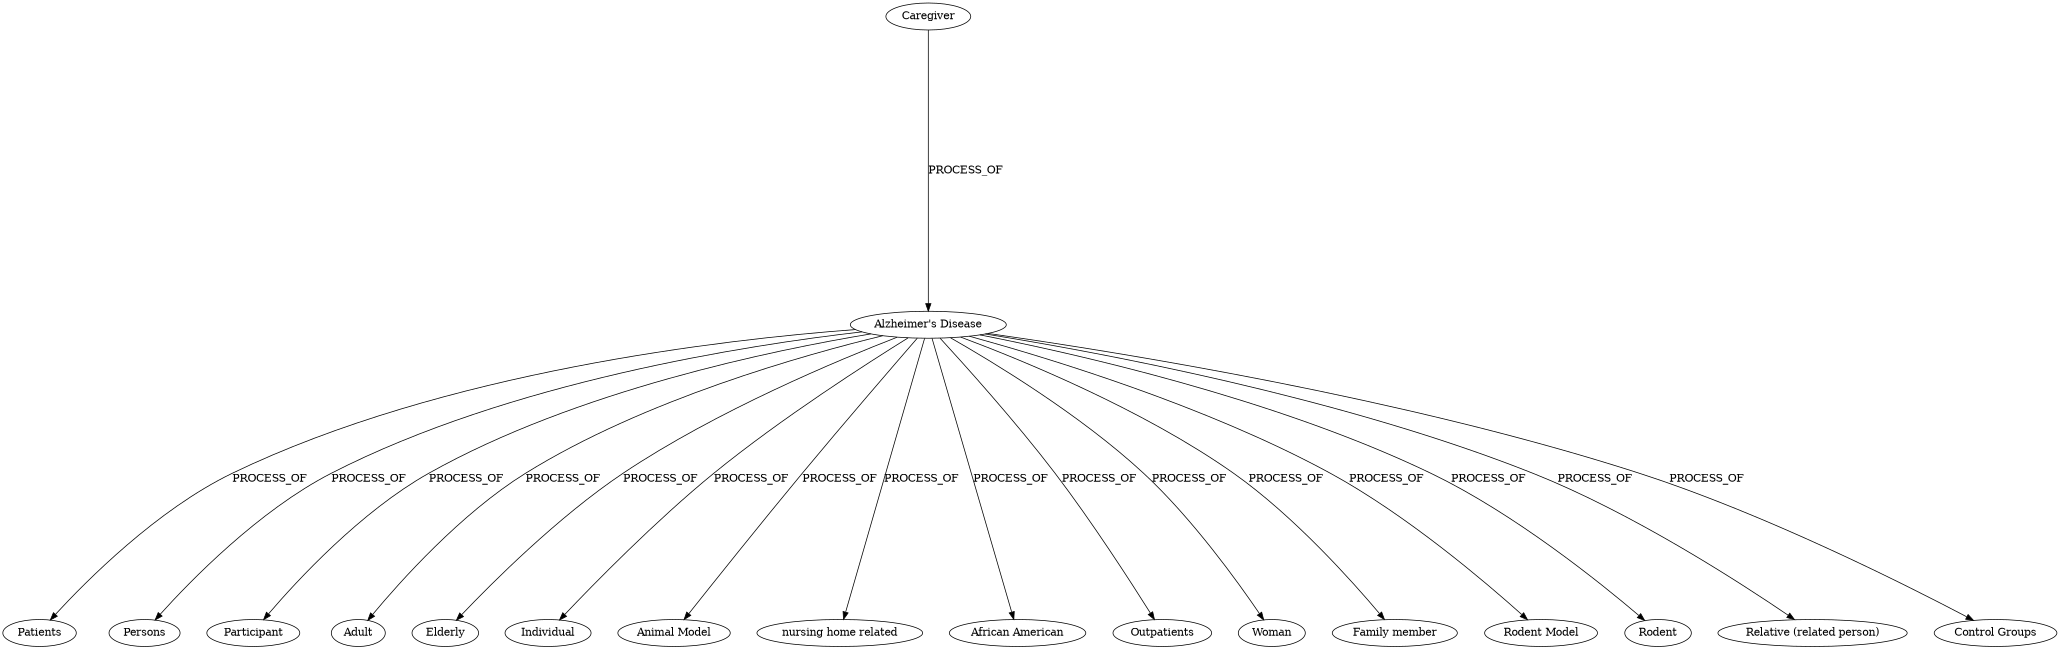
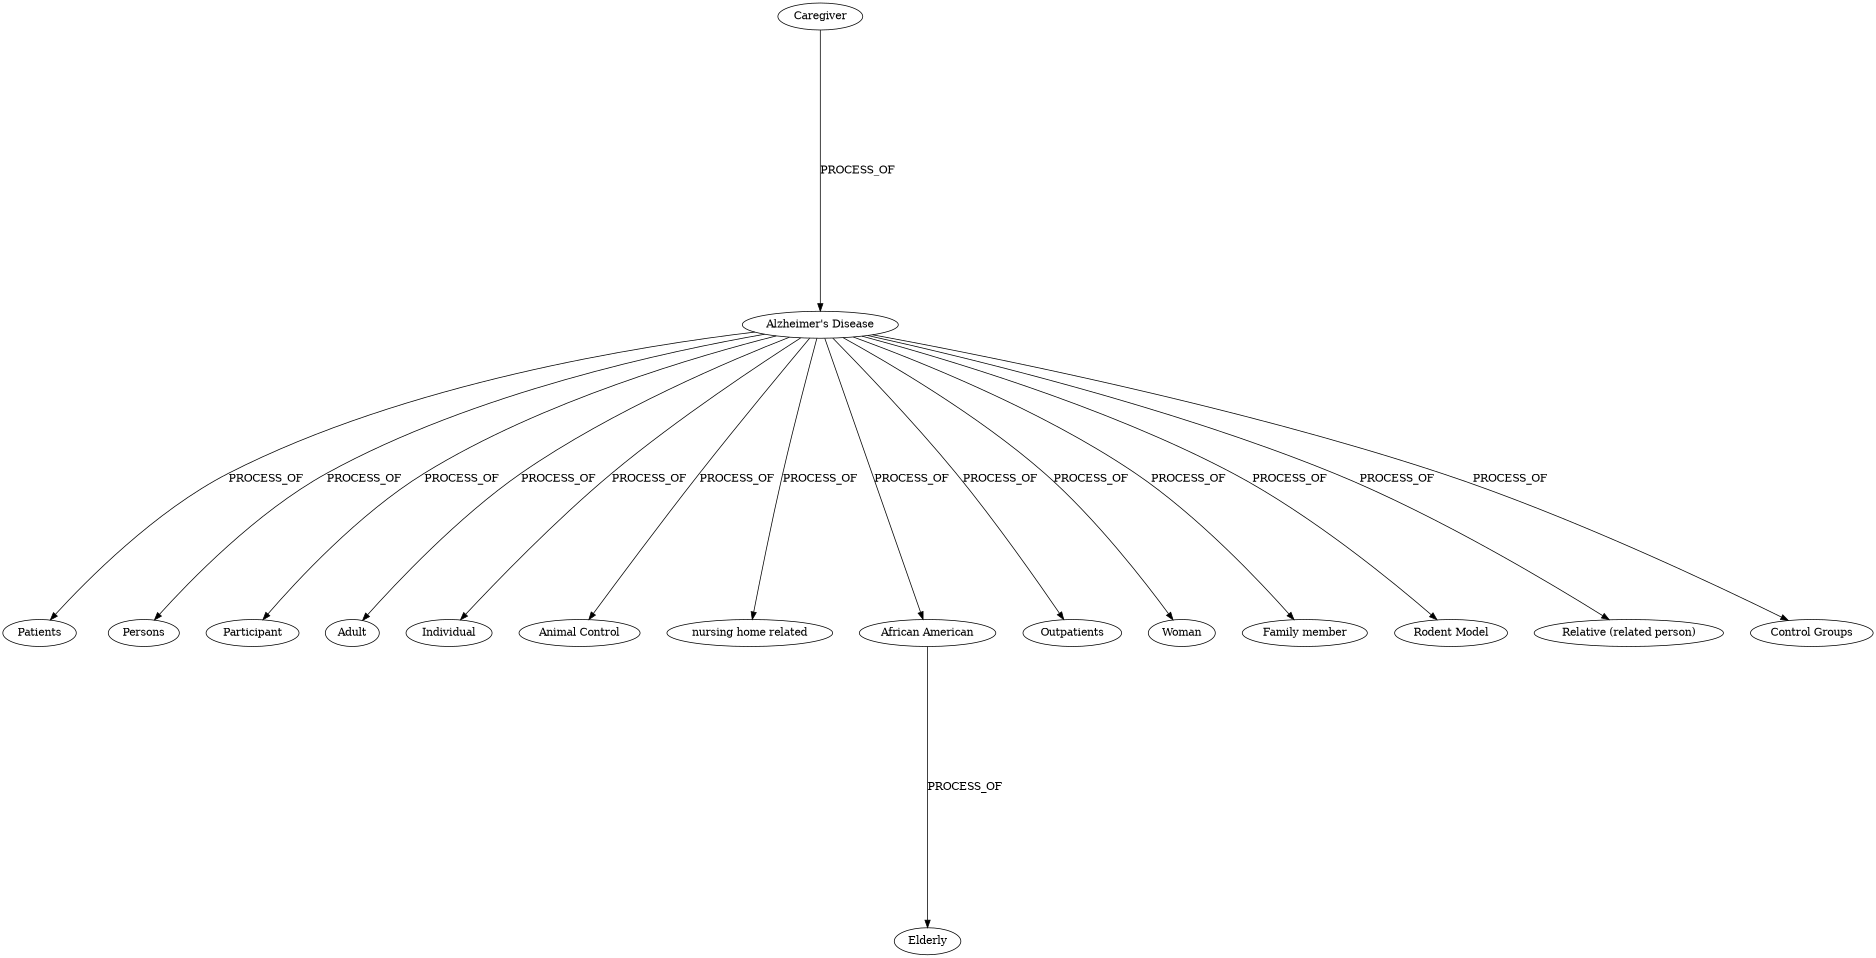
(662, 449) -> (928, 783)
(674, 633) -> (580, 633)
(1658, 633) -> none
